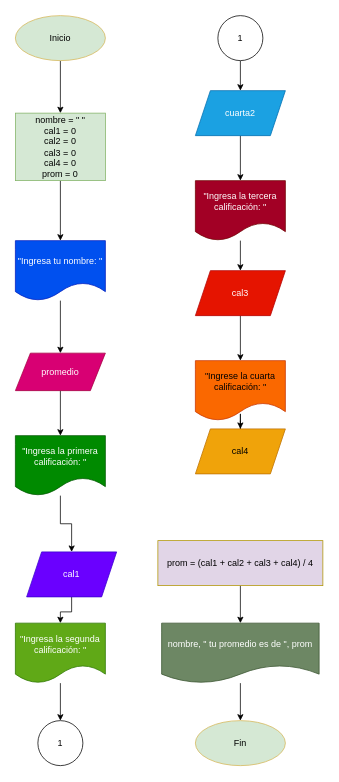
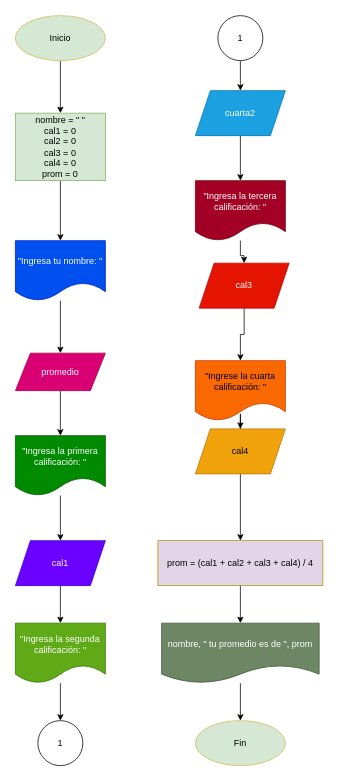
(240, 293) -> (244, 285)
none -> (240, 504)
(72, 574) -> (60, 563)
